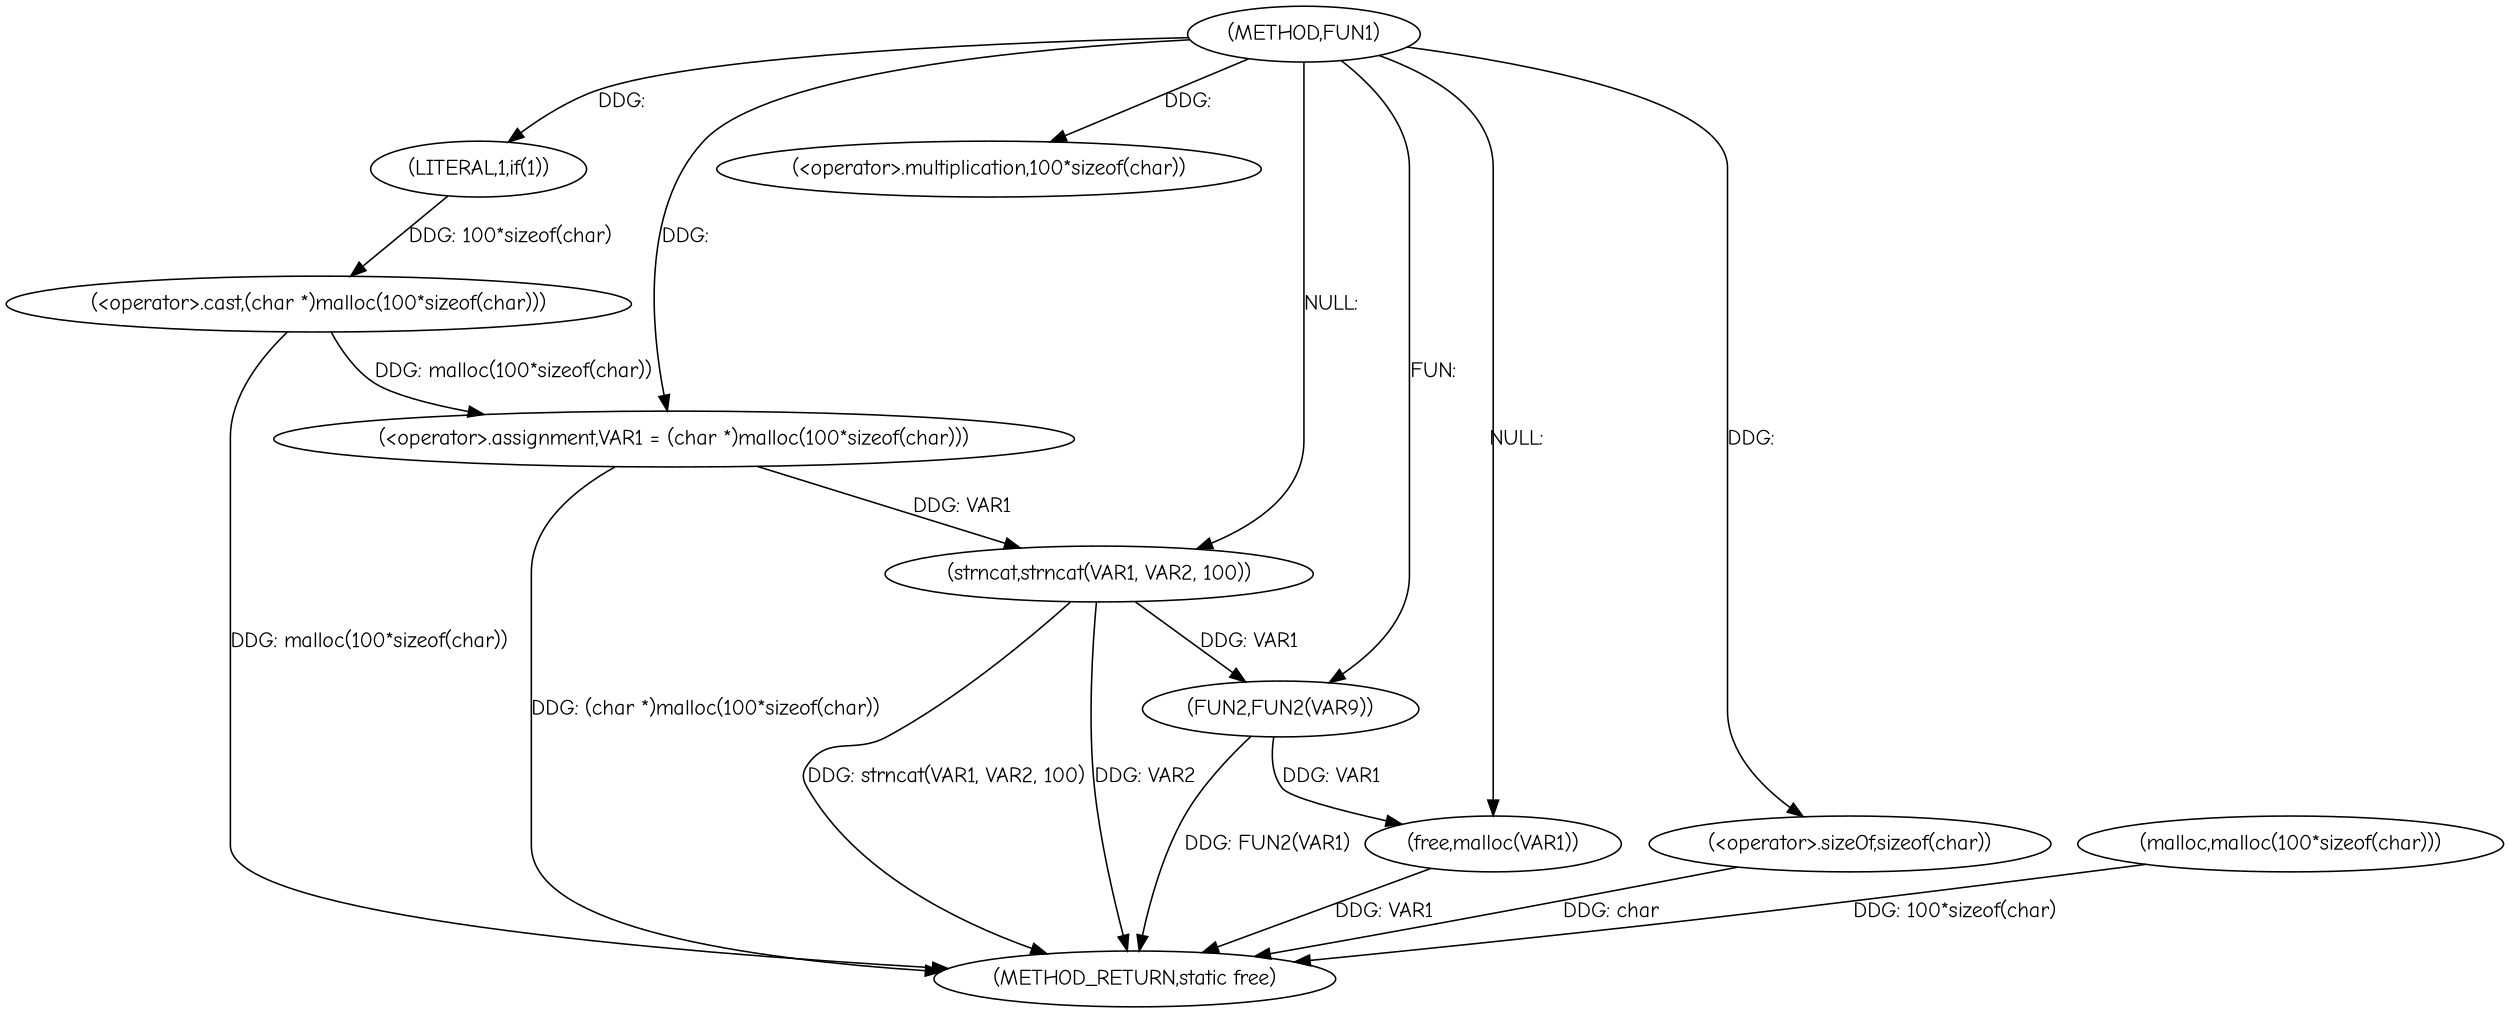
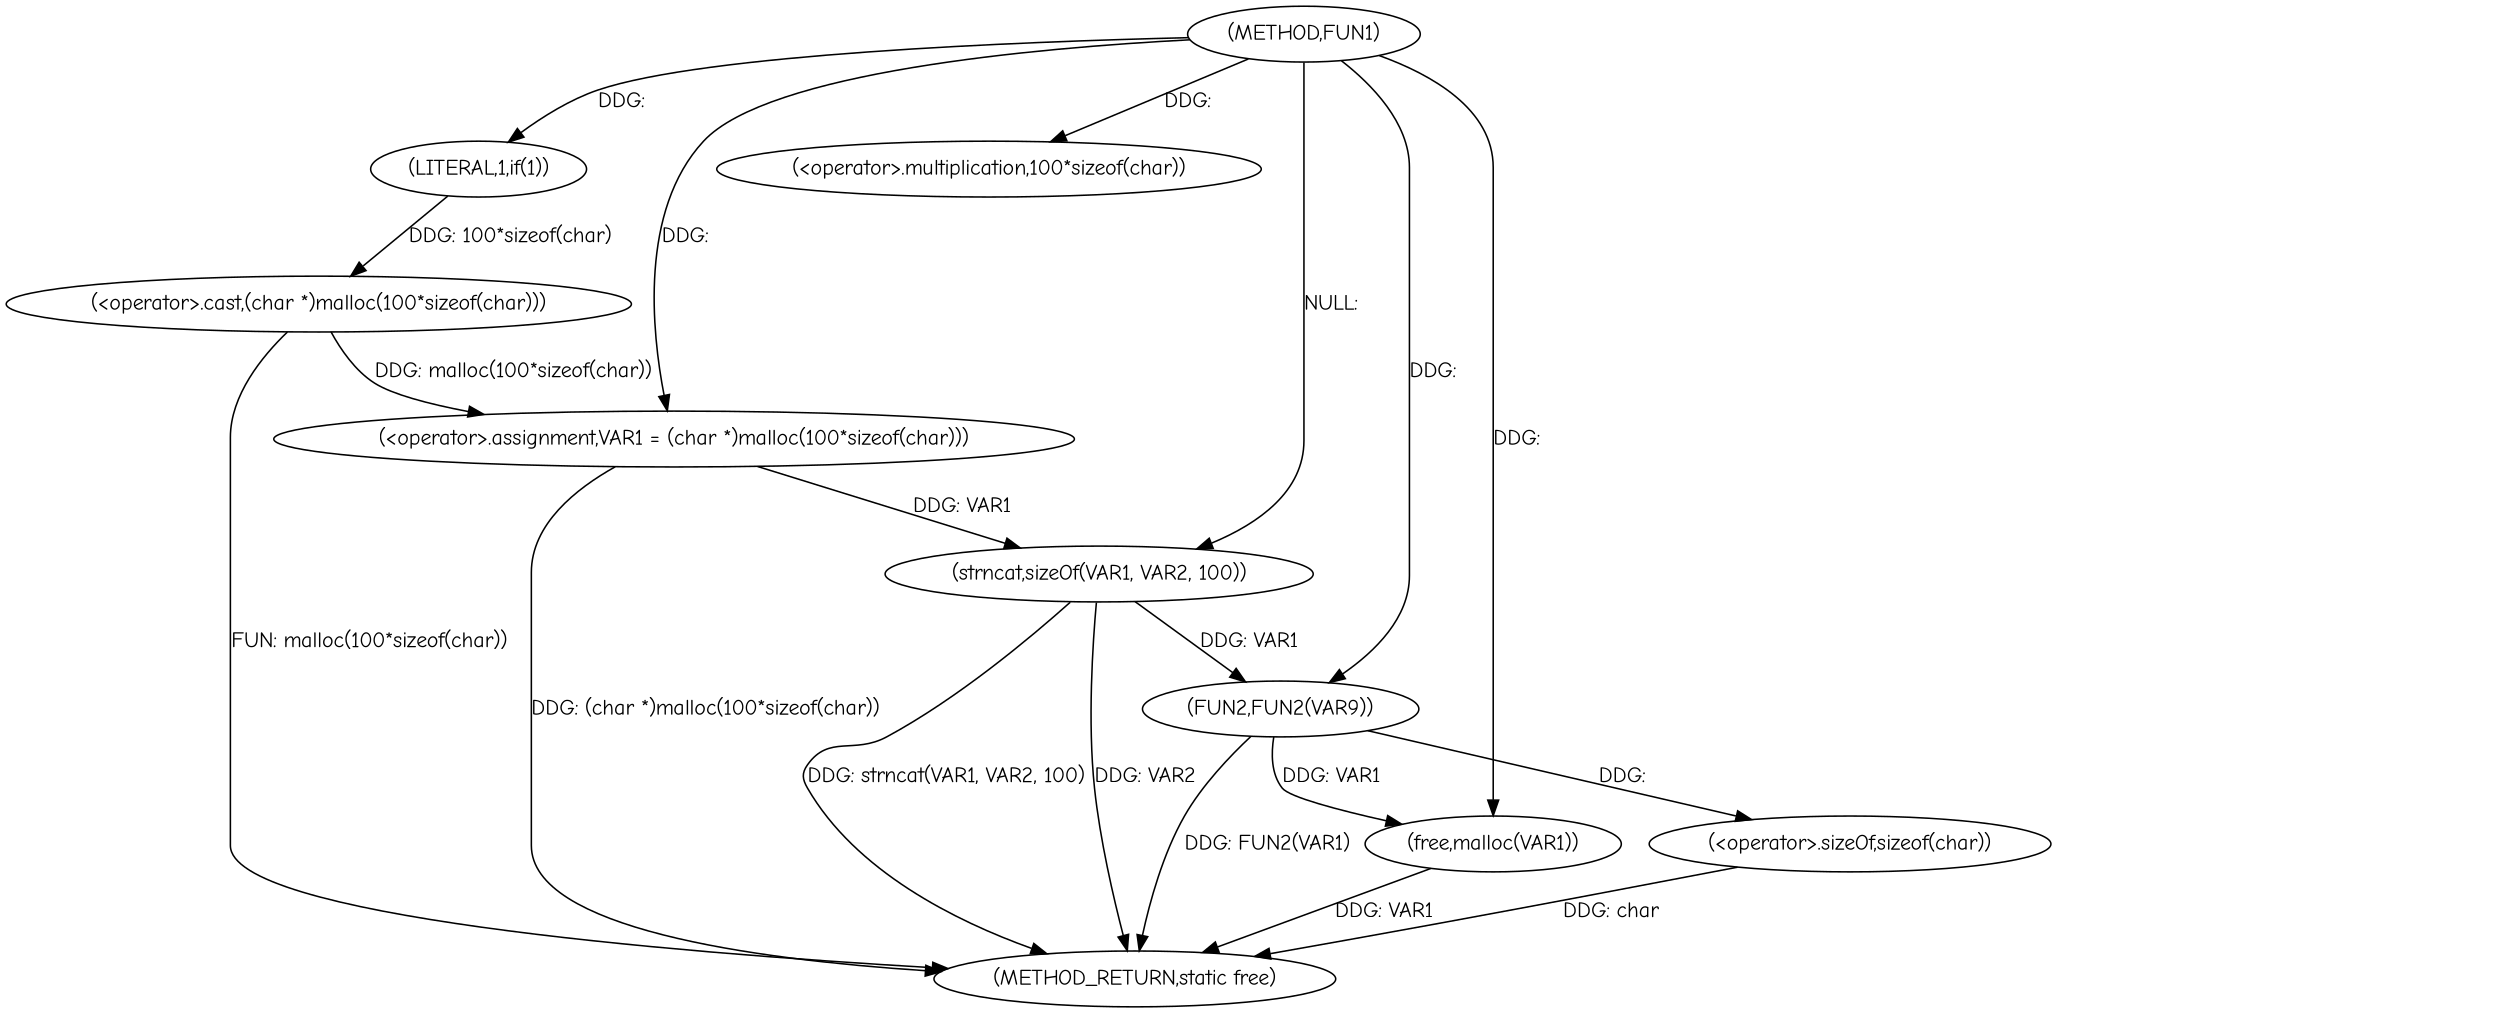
(1727, 321) -> (1552, 773)
(1437, 372) -> (1437, 372)
(1520, 439) -> (1520, 439)
(1099, 574) -> (1099, 574)
(369, 641) -> (369, 641)
(2291, 844) -> none
